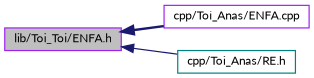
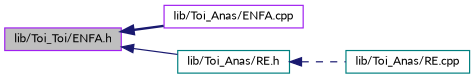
(237, 17) -> (234, 17)
(237, 62) -> (234, 62)
none -> (408, 62)
